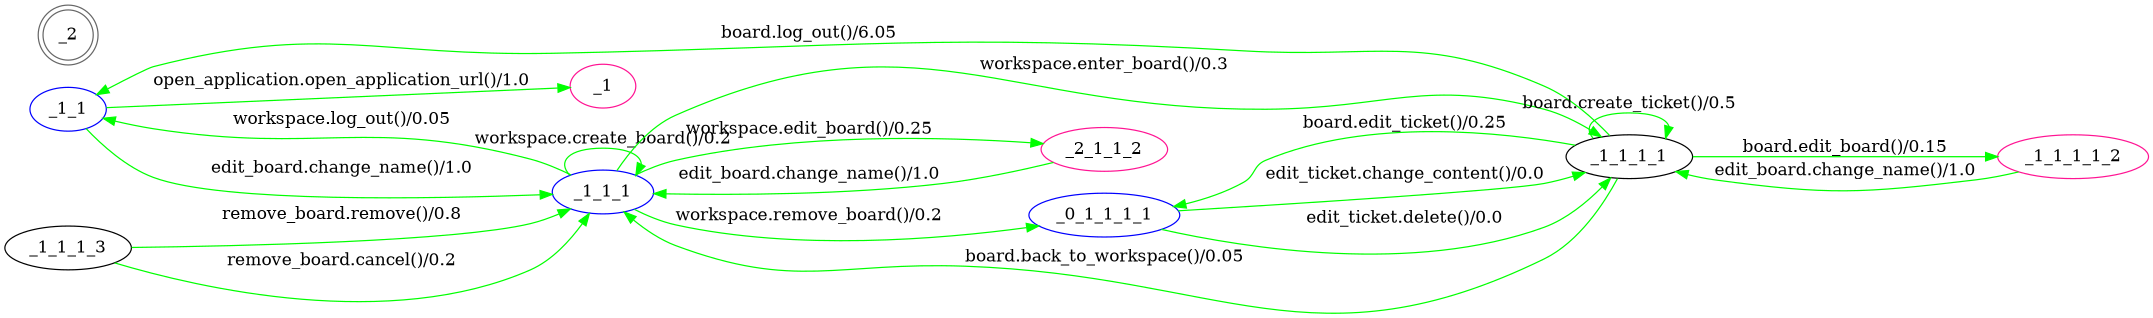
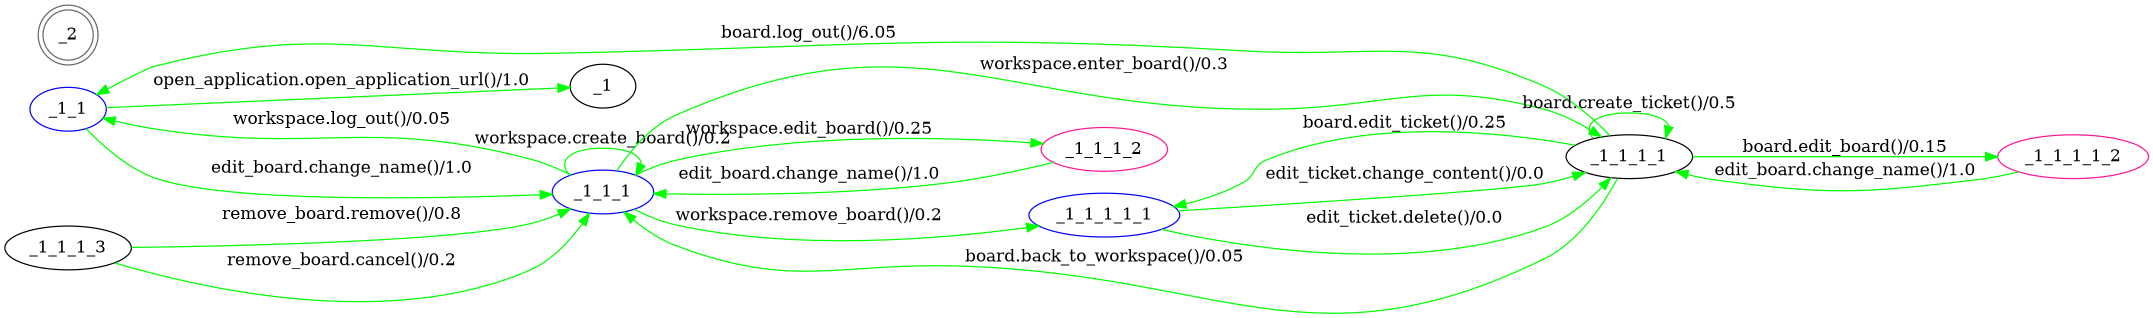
(603, 86) -> (603, 86)
(1104, 149) -> (1104, 149)
(1104, 215) -> (1104, 215)
